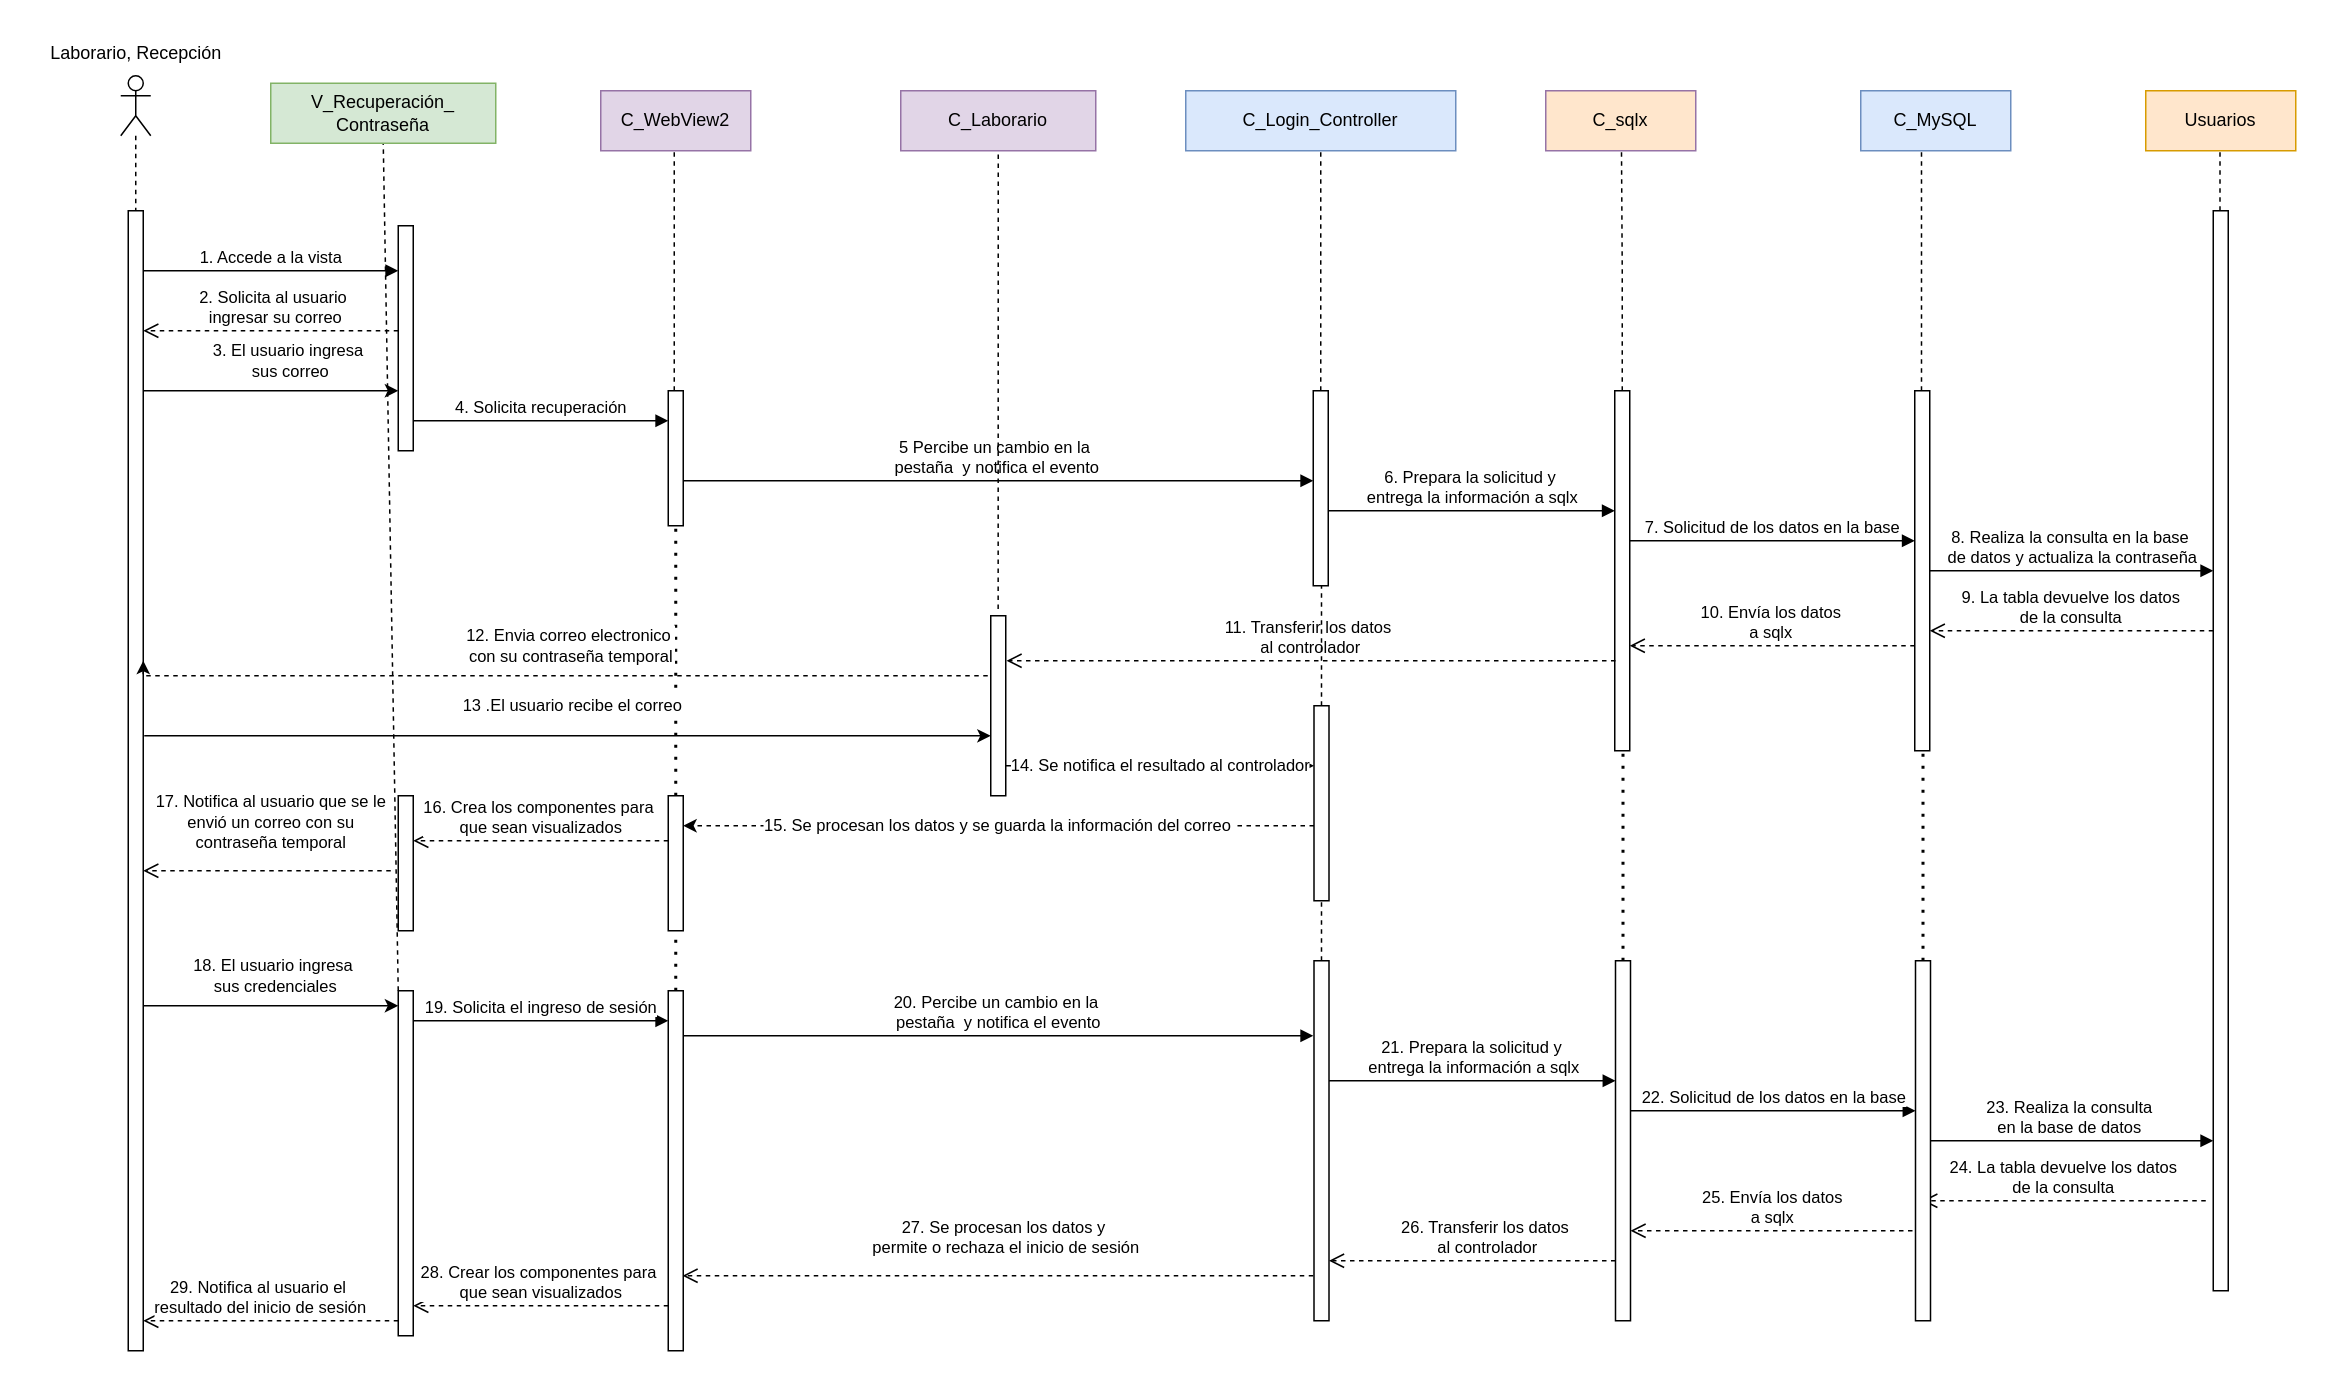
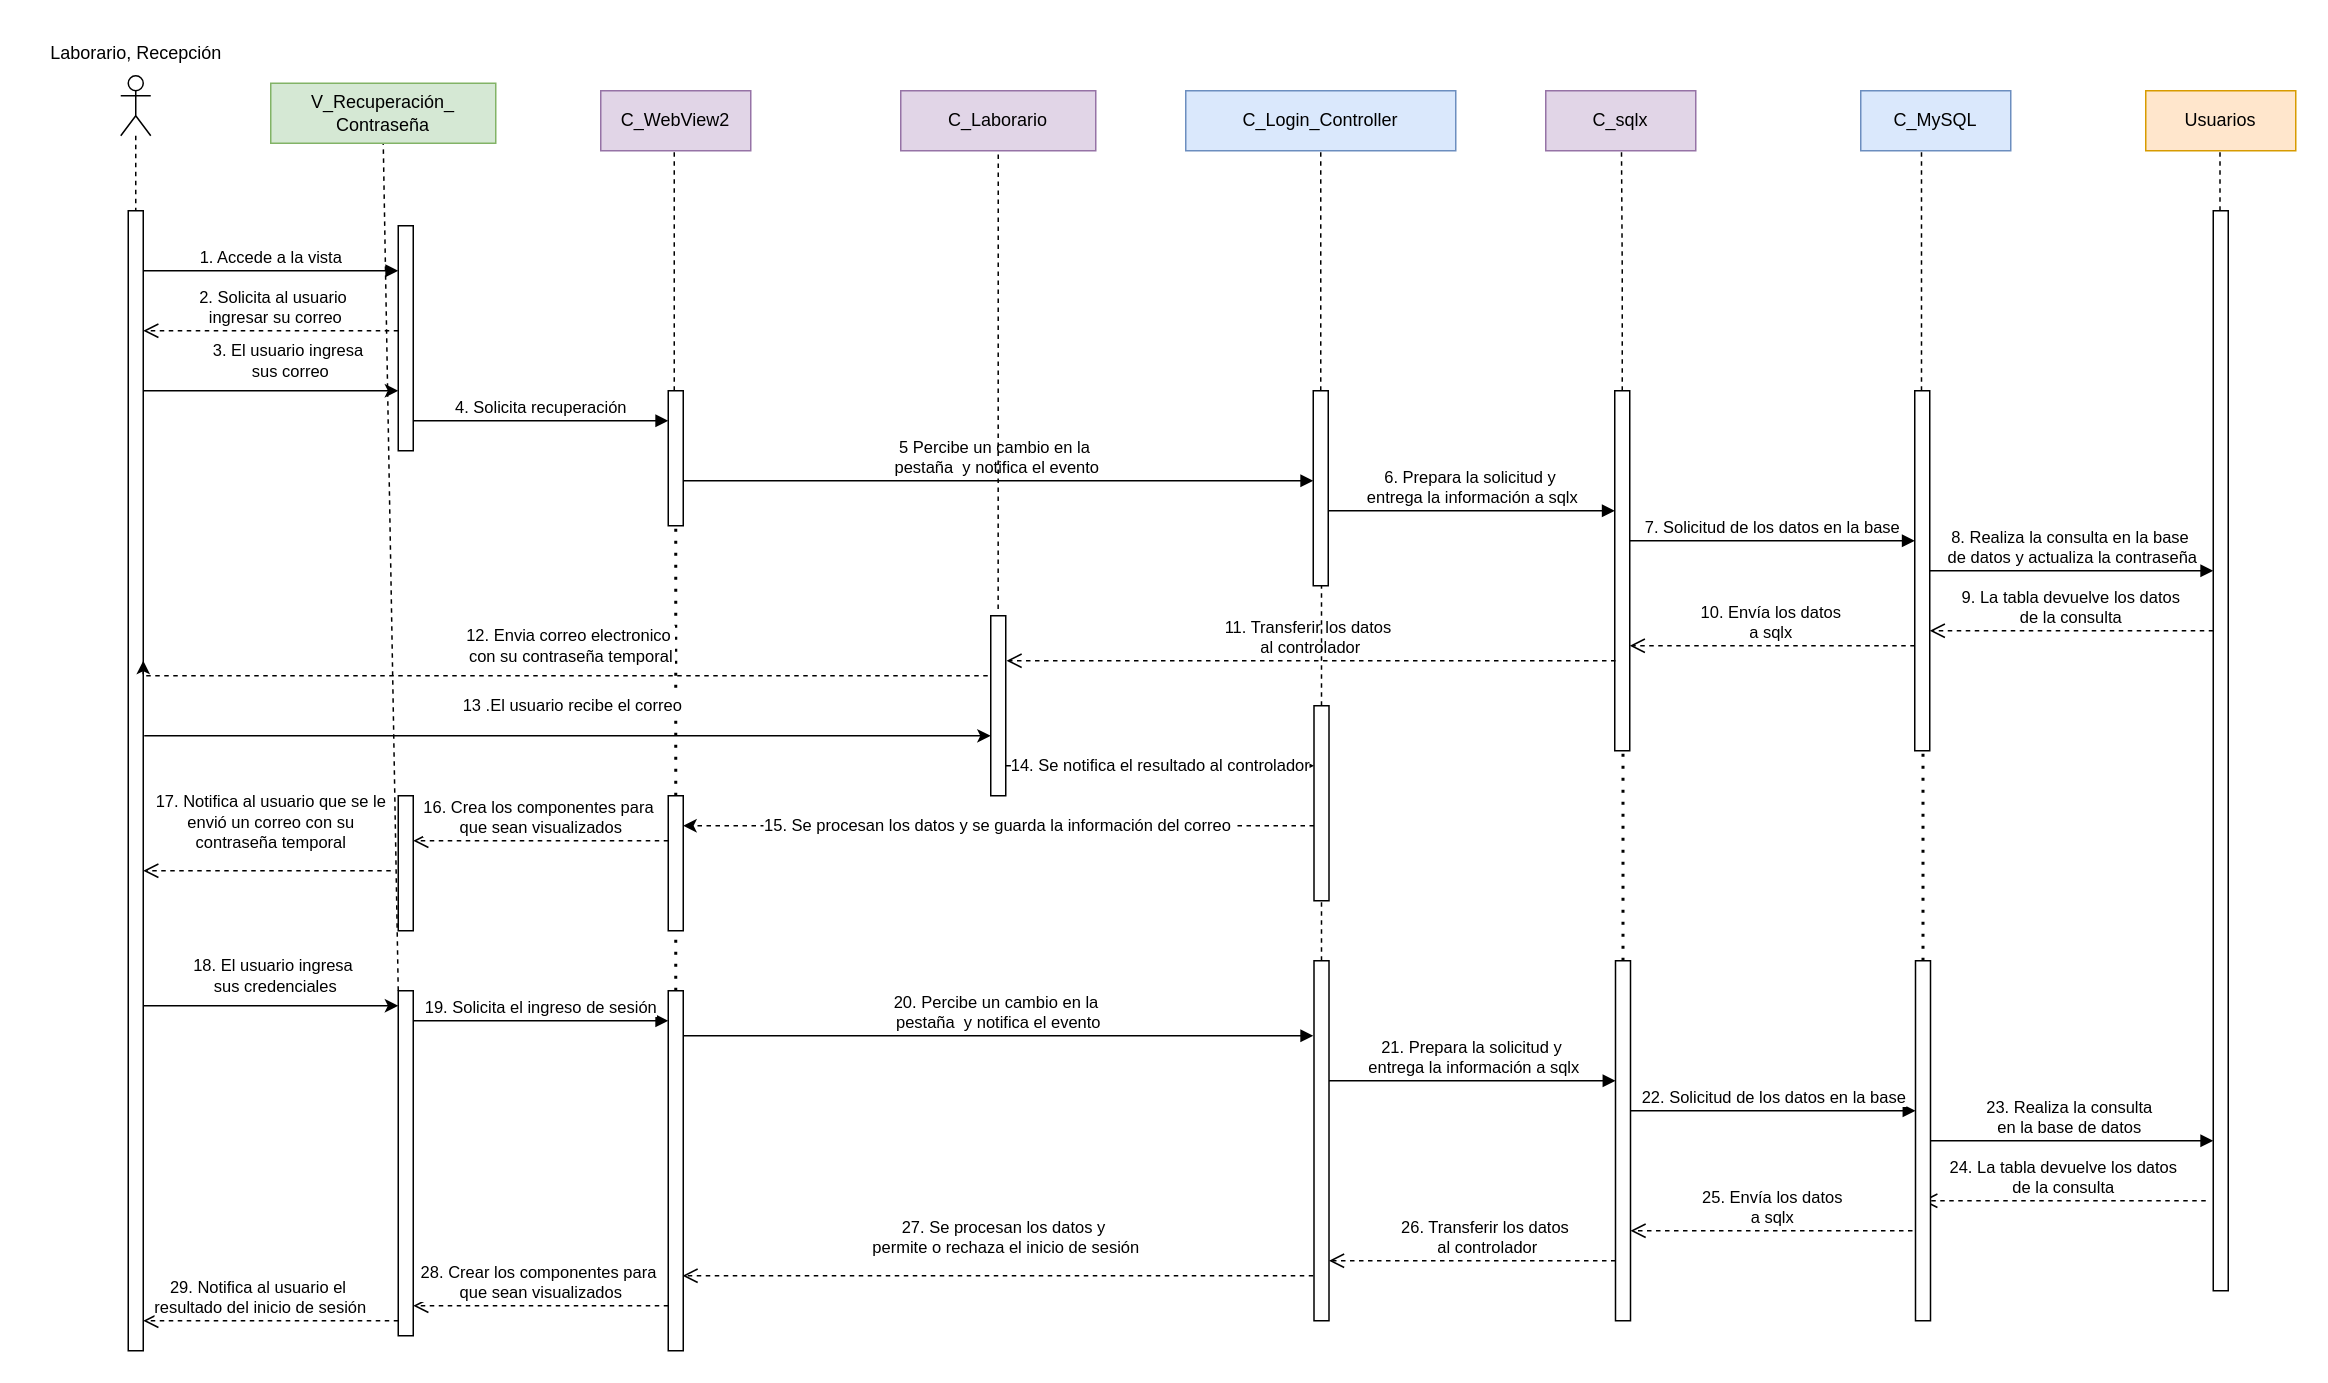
(1621, 121) -> (1621, 121)
